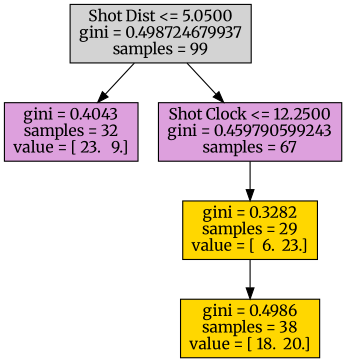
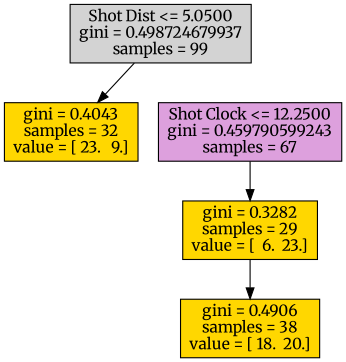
(202, 79) -> none
(71, 132) -> (71, 132)
(250, 328) -> (250, 328)
